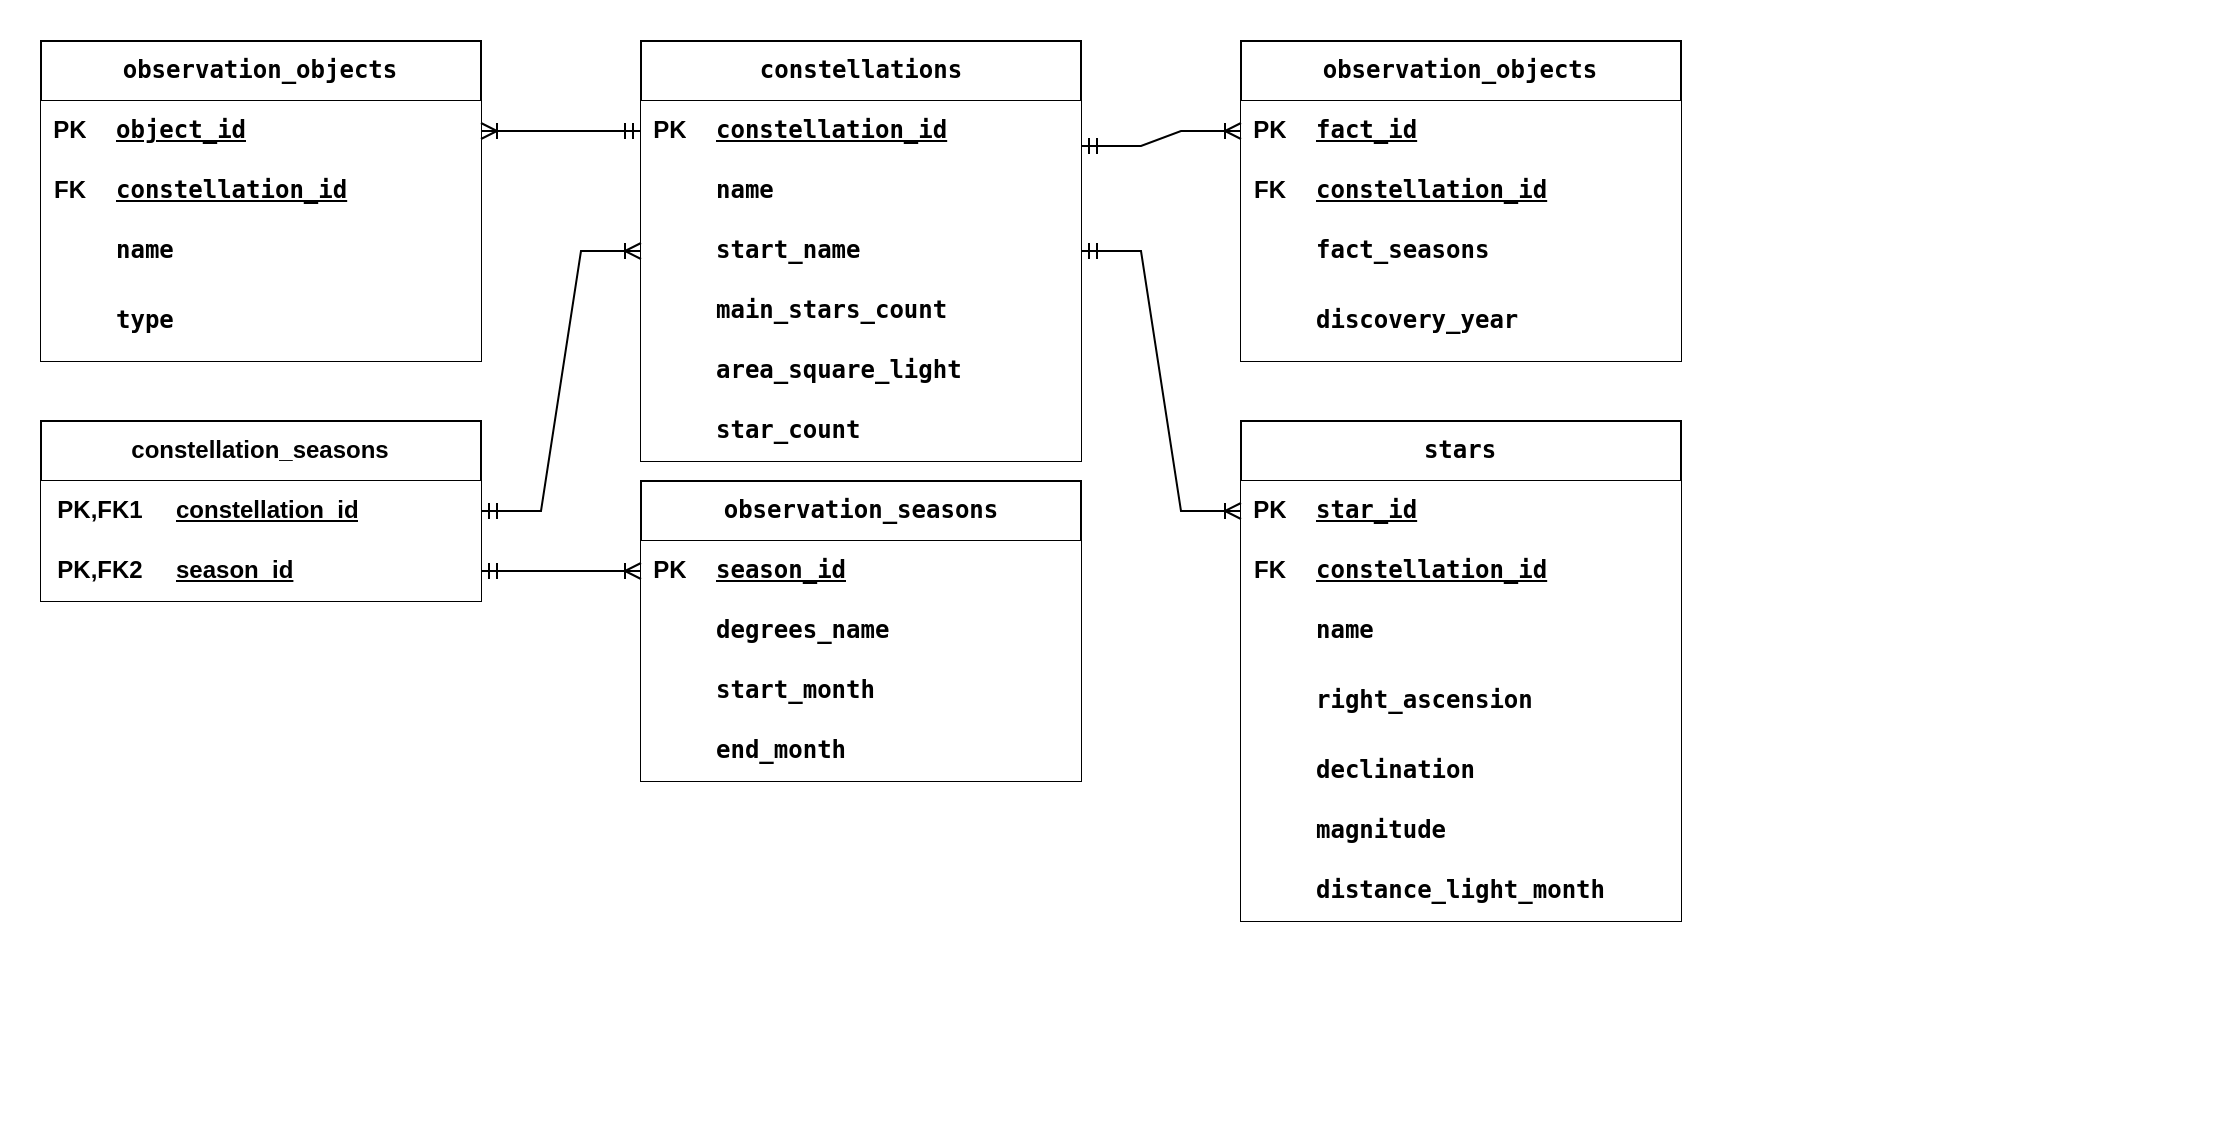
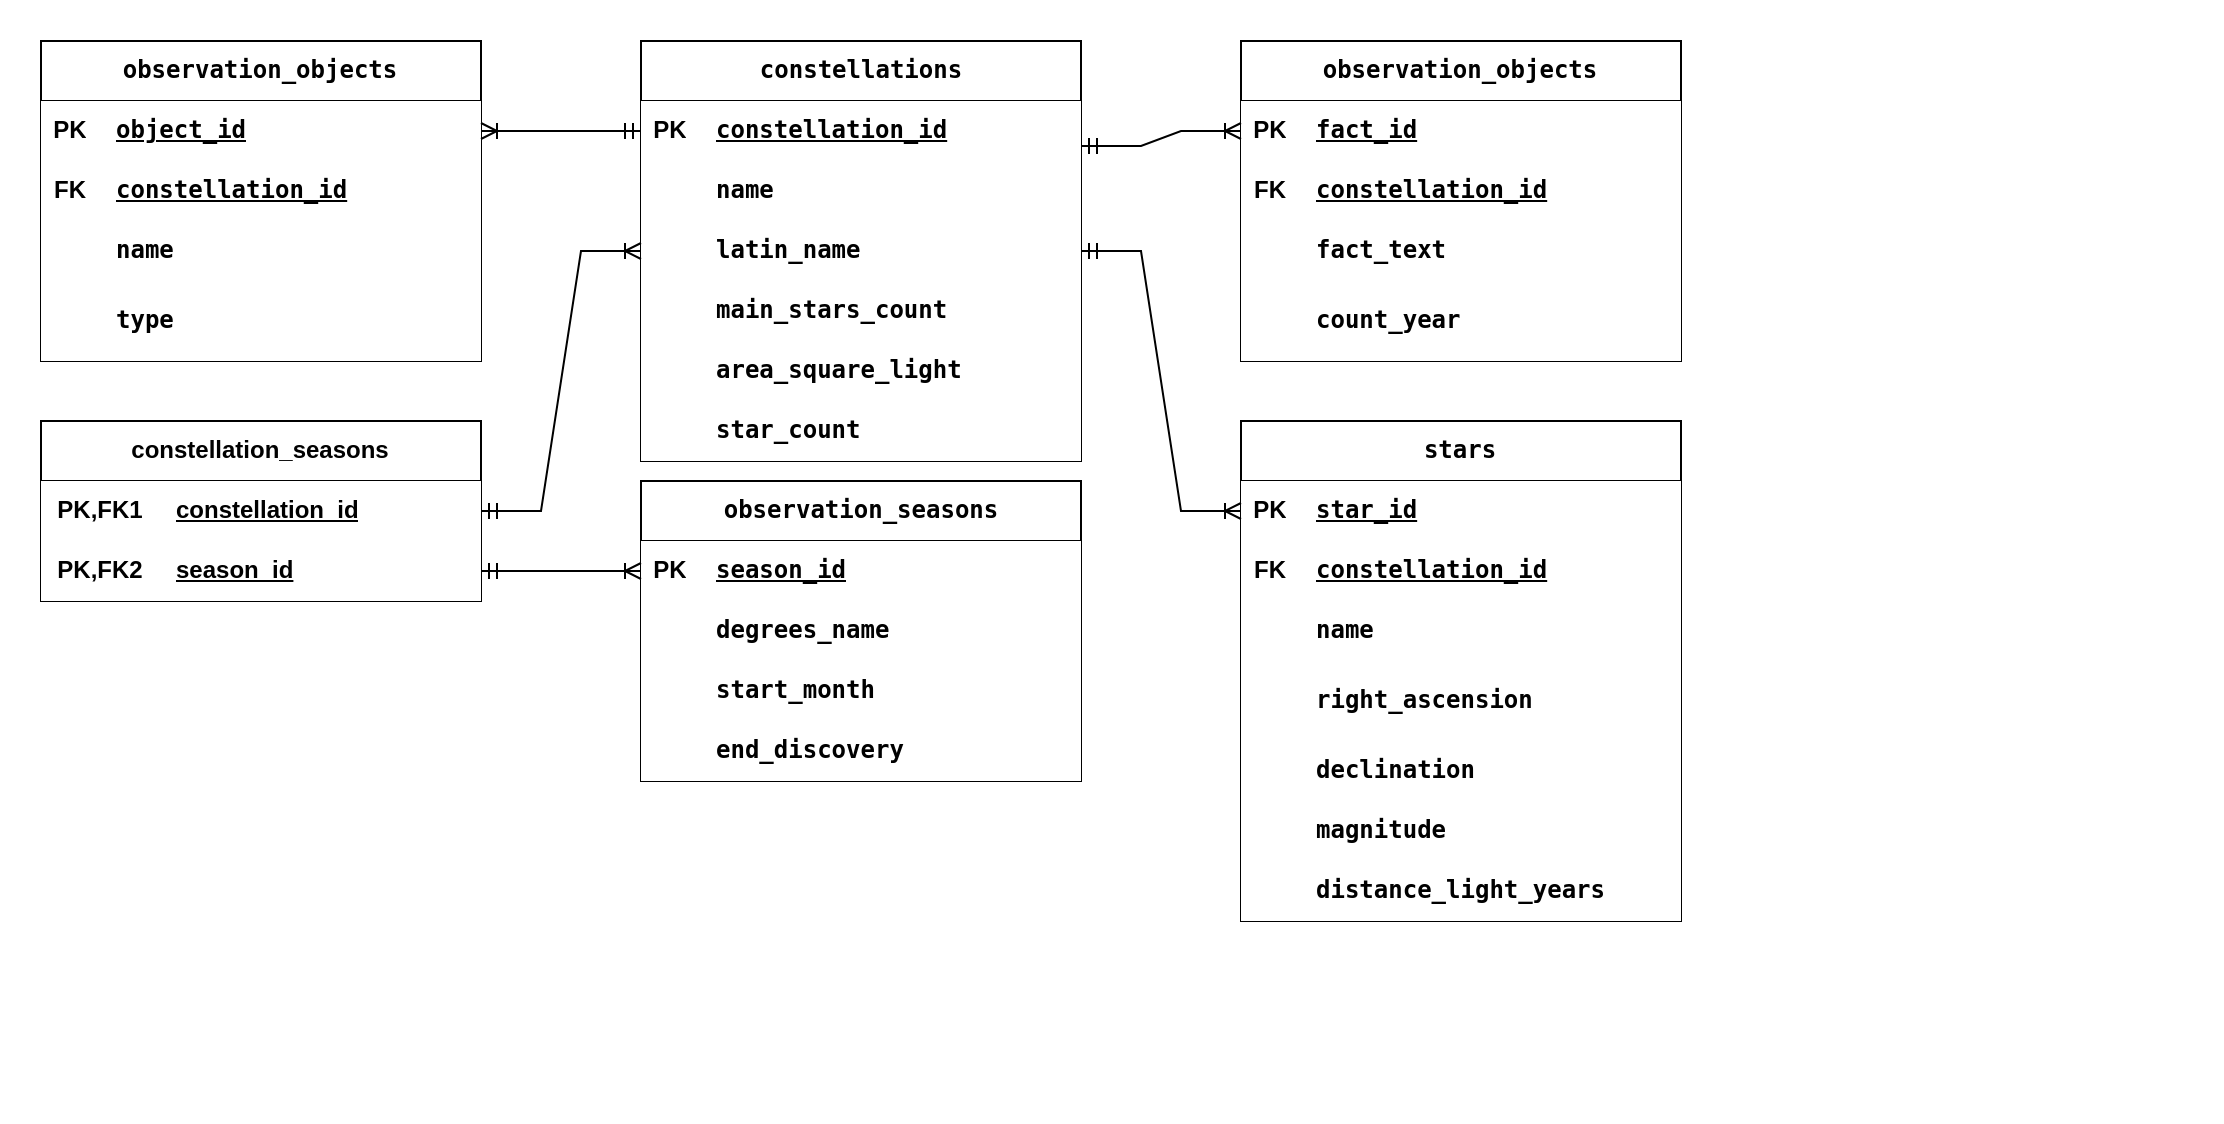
(784, 251) -> (778, 251)
(1398, 251) -> (1377, 251)
(1408, 321) -> (1384, 321)
(777, 751) -> (801, 751)
(1442, 891) -> (1442, 891)
